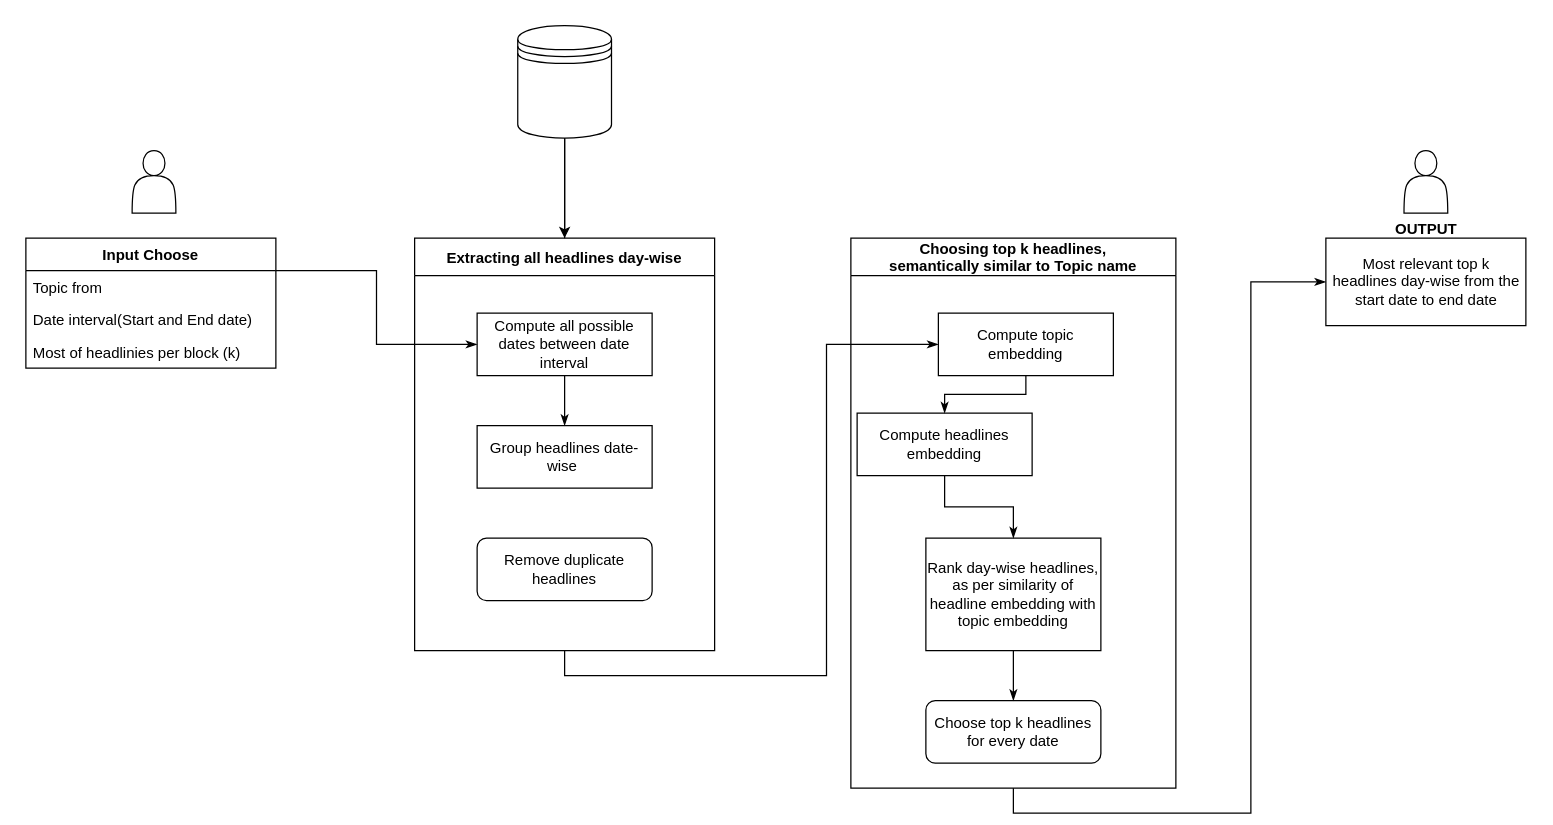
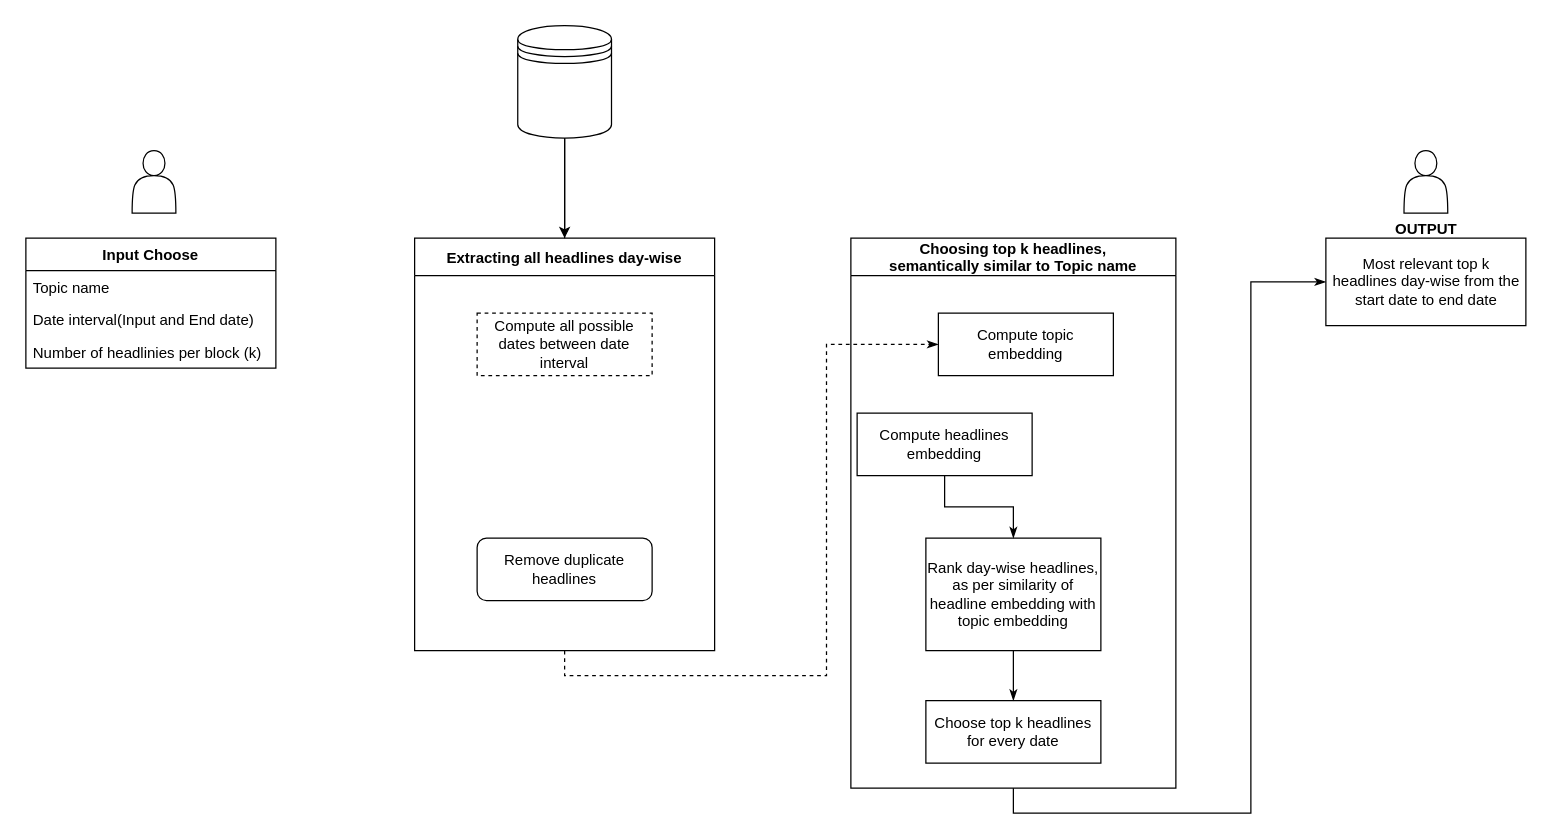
(71, 288) -> (71, 288)
(376, 303) -> none
(159, 320) -> (159, 320)
(564, 344) -> (564, 344)
(149, 353) -> (158, 353)
(990, 394) -> none
(564, 397) -> none
(564, 457) -> none
(826, 602) -> (826, 602)
(1013, 732) -> (1013, 732)
